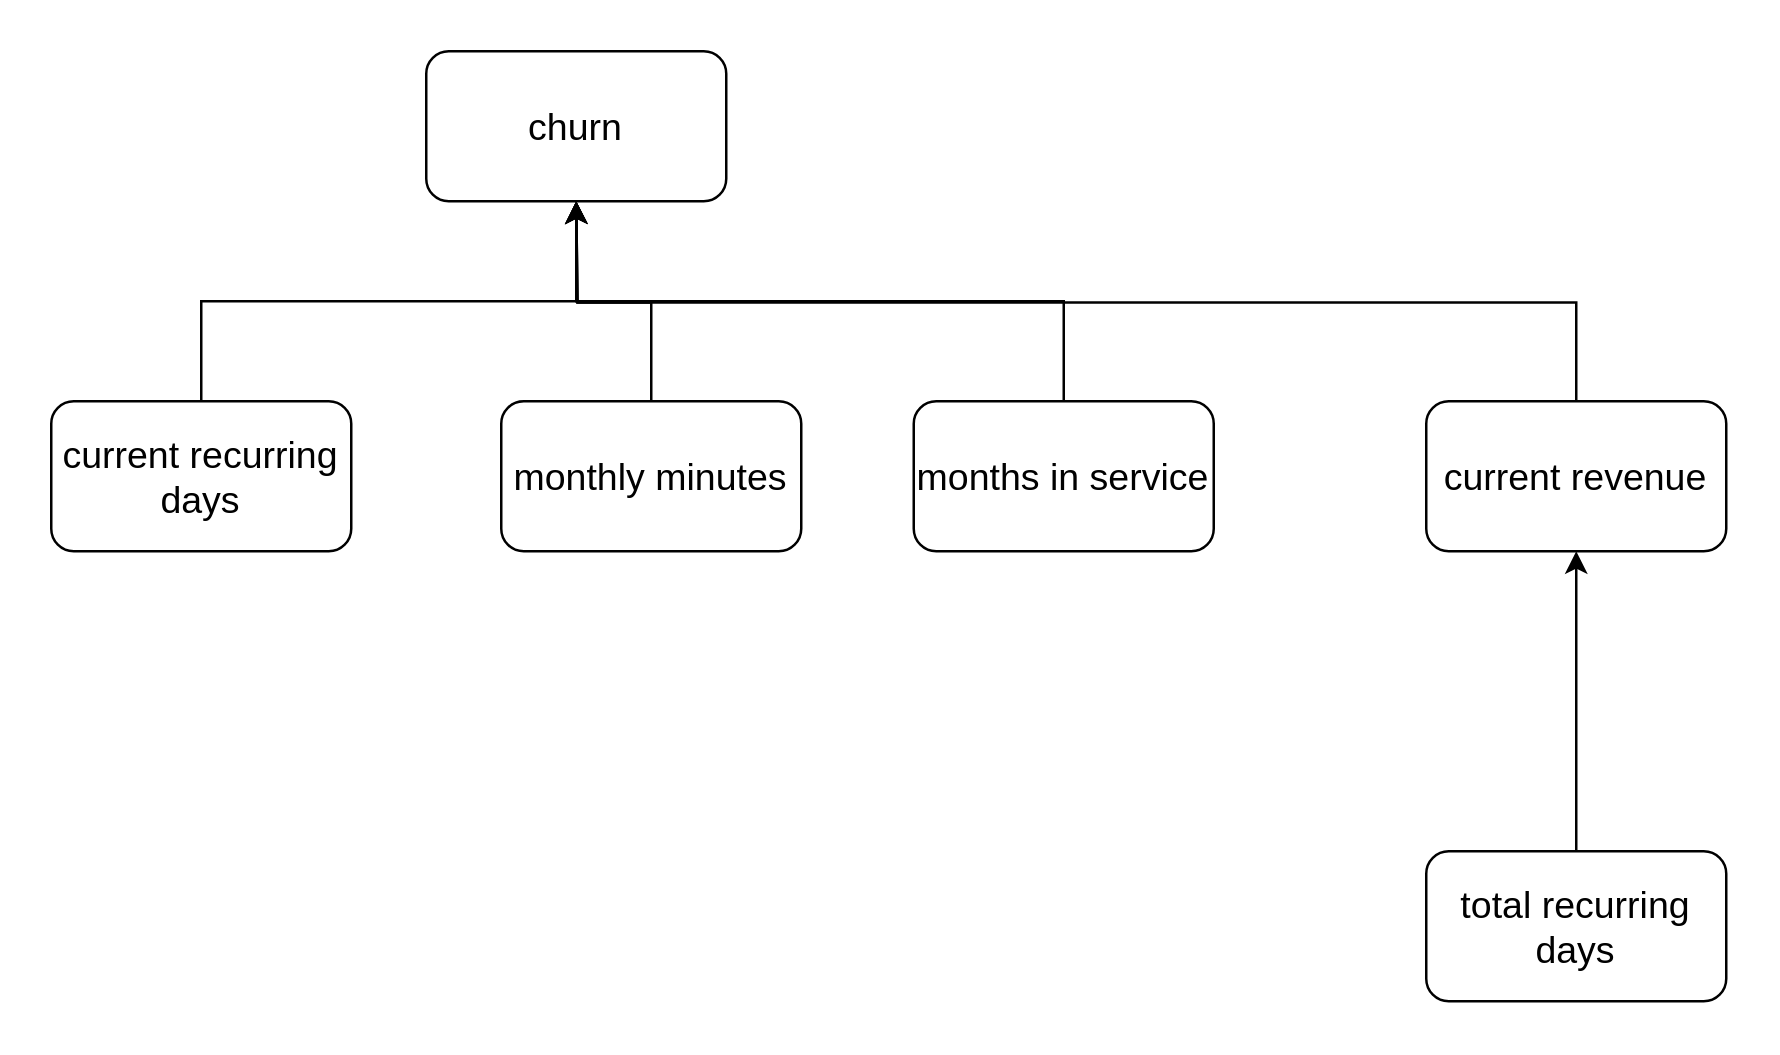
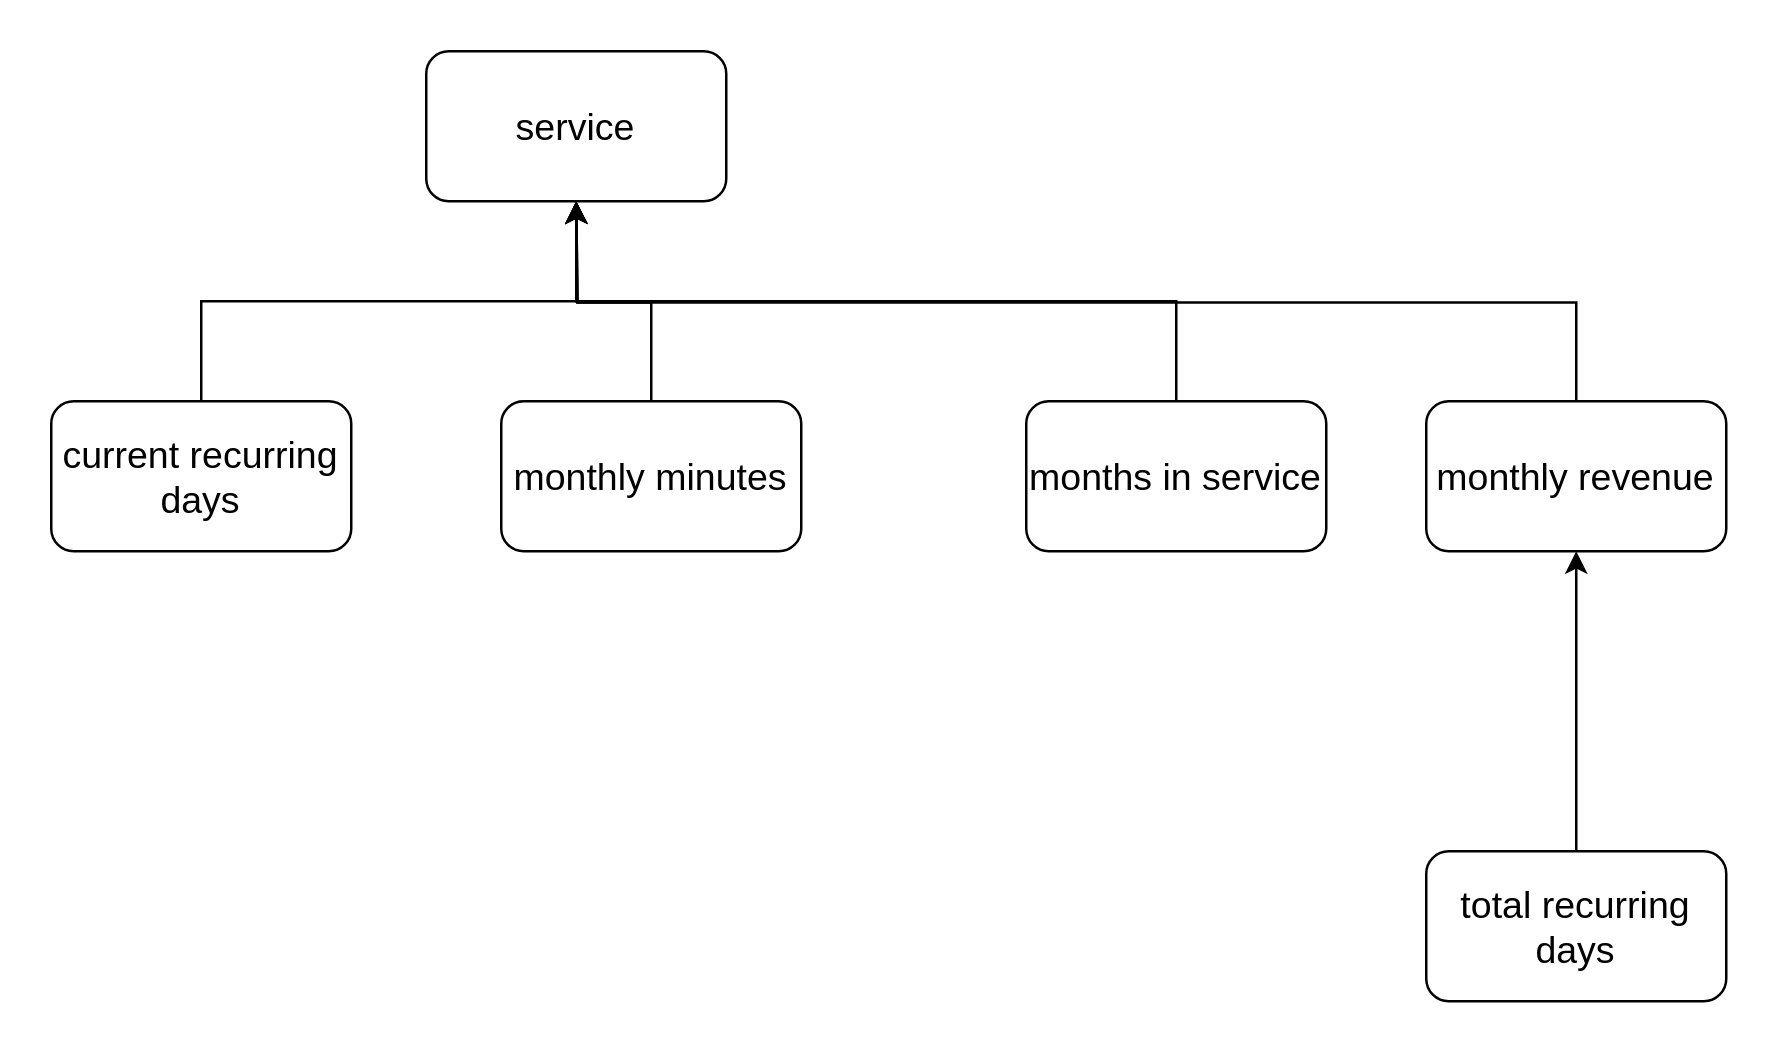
(576, 126) -> (576, 126)
(1064, 476) -> (1176, 476)
(1576, 476) -> (1576, 476)
